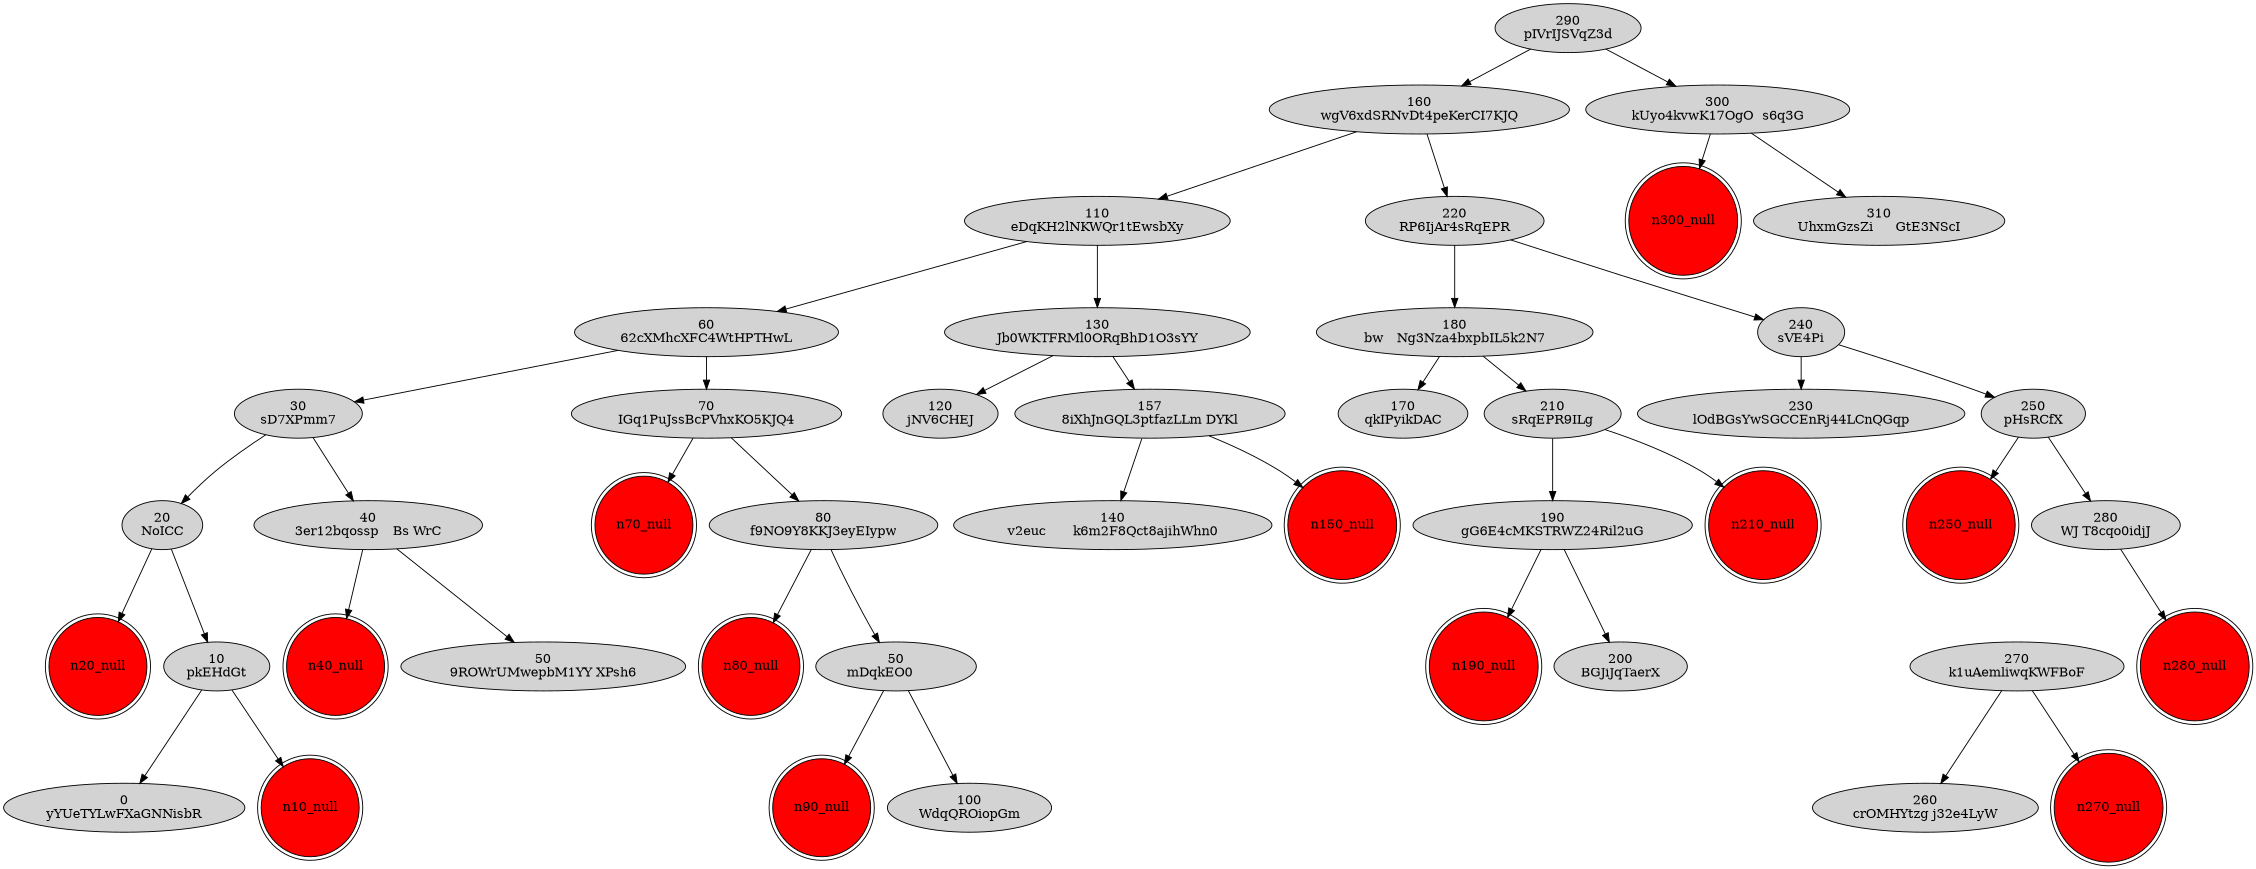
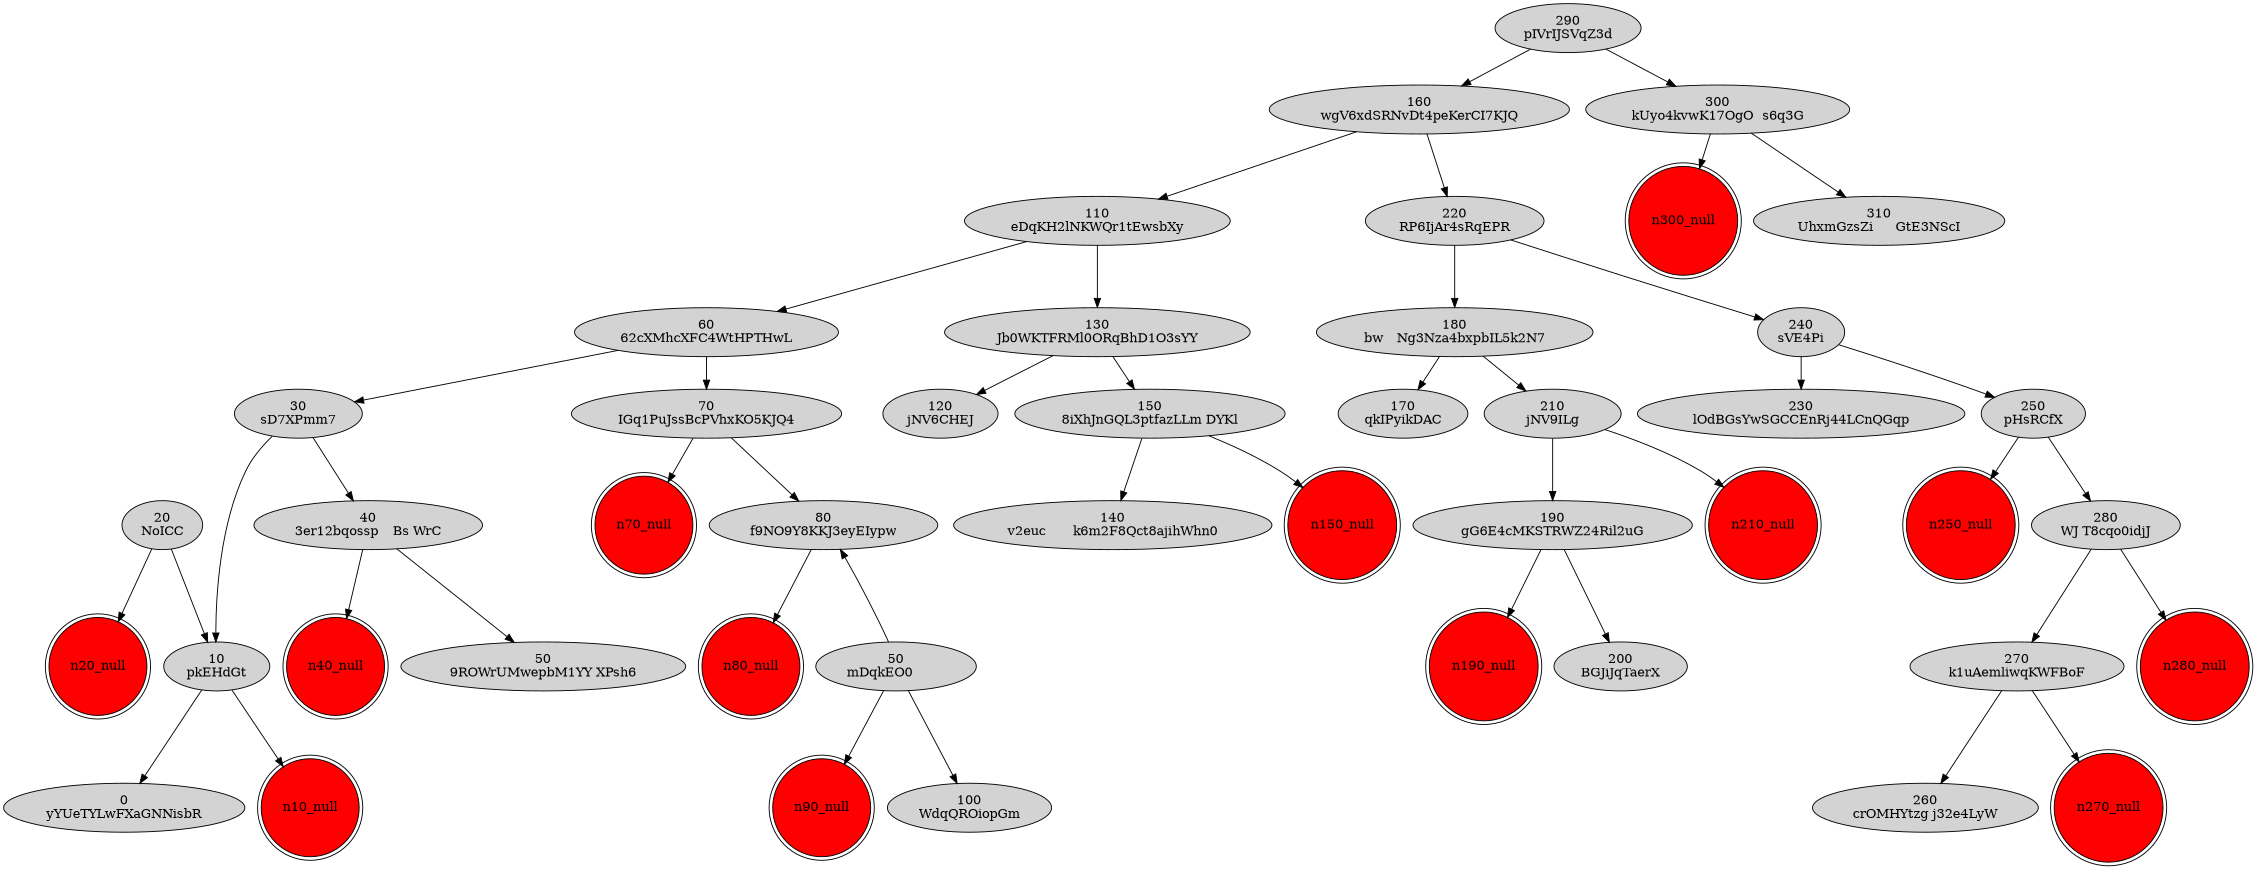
(1150, 414) -> (1150, 414)
(1553, 414) -> (1553, 414)
(225, 464) -> (227, 529)
none -> (2064, 592)
(852, 593) -> (868, 599)
